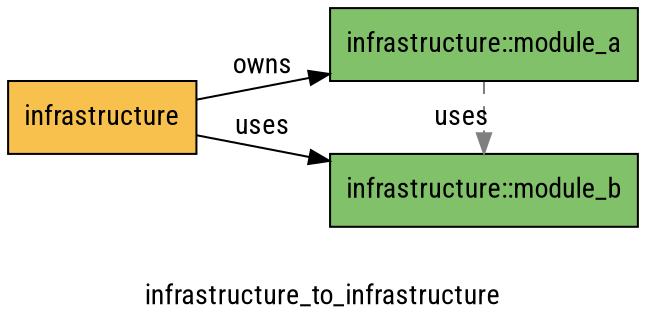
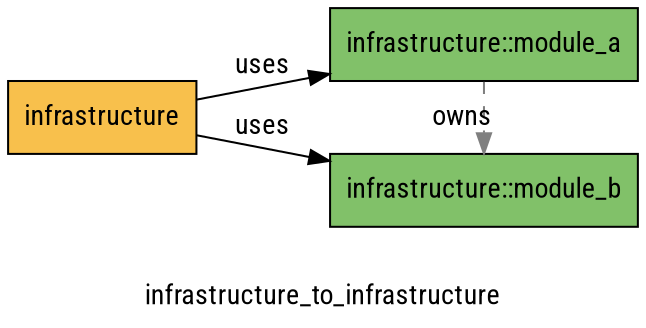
(263, 66) -> (263, 66)
(463, 117) -> (463, 117)
